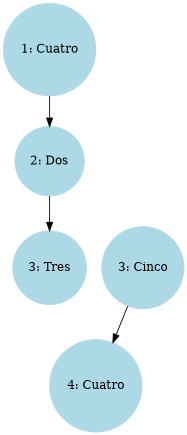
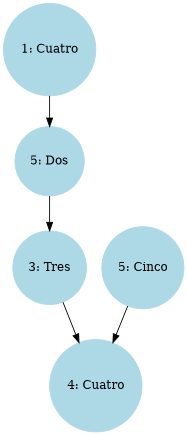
(50, 161) -> (50, 161)
(143, 268) -> (143, 268)
none -> (69, 318)
